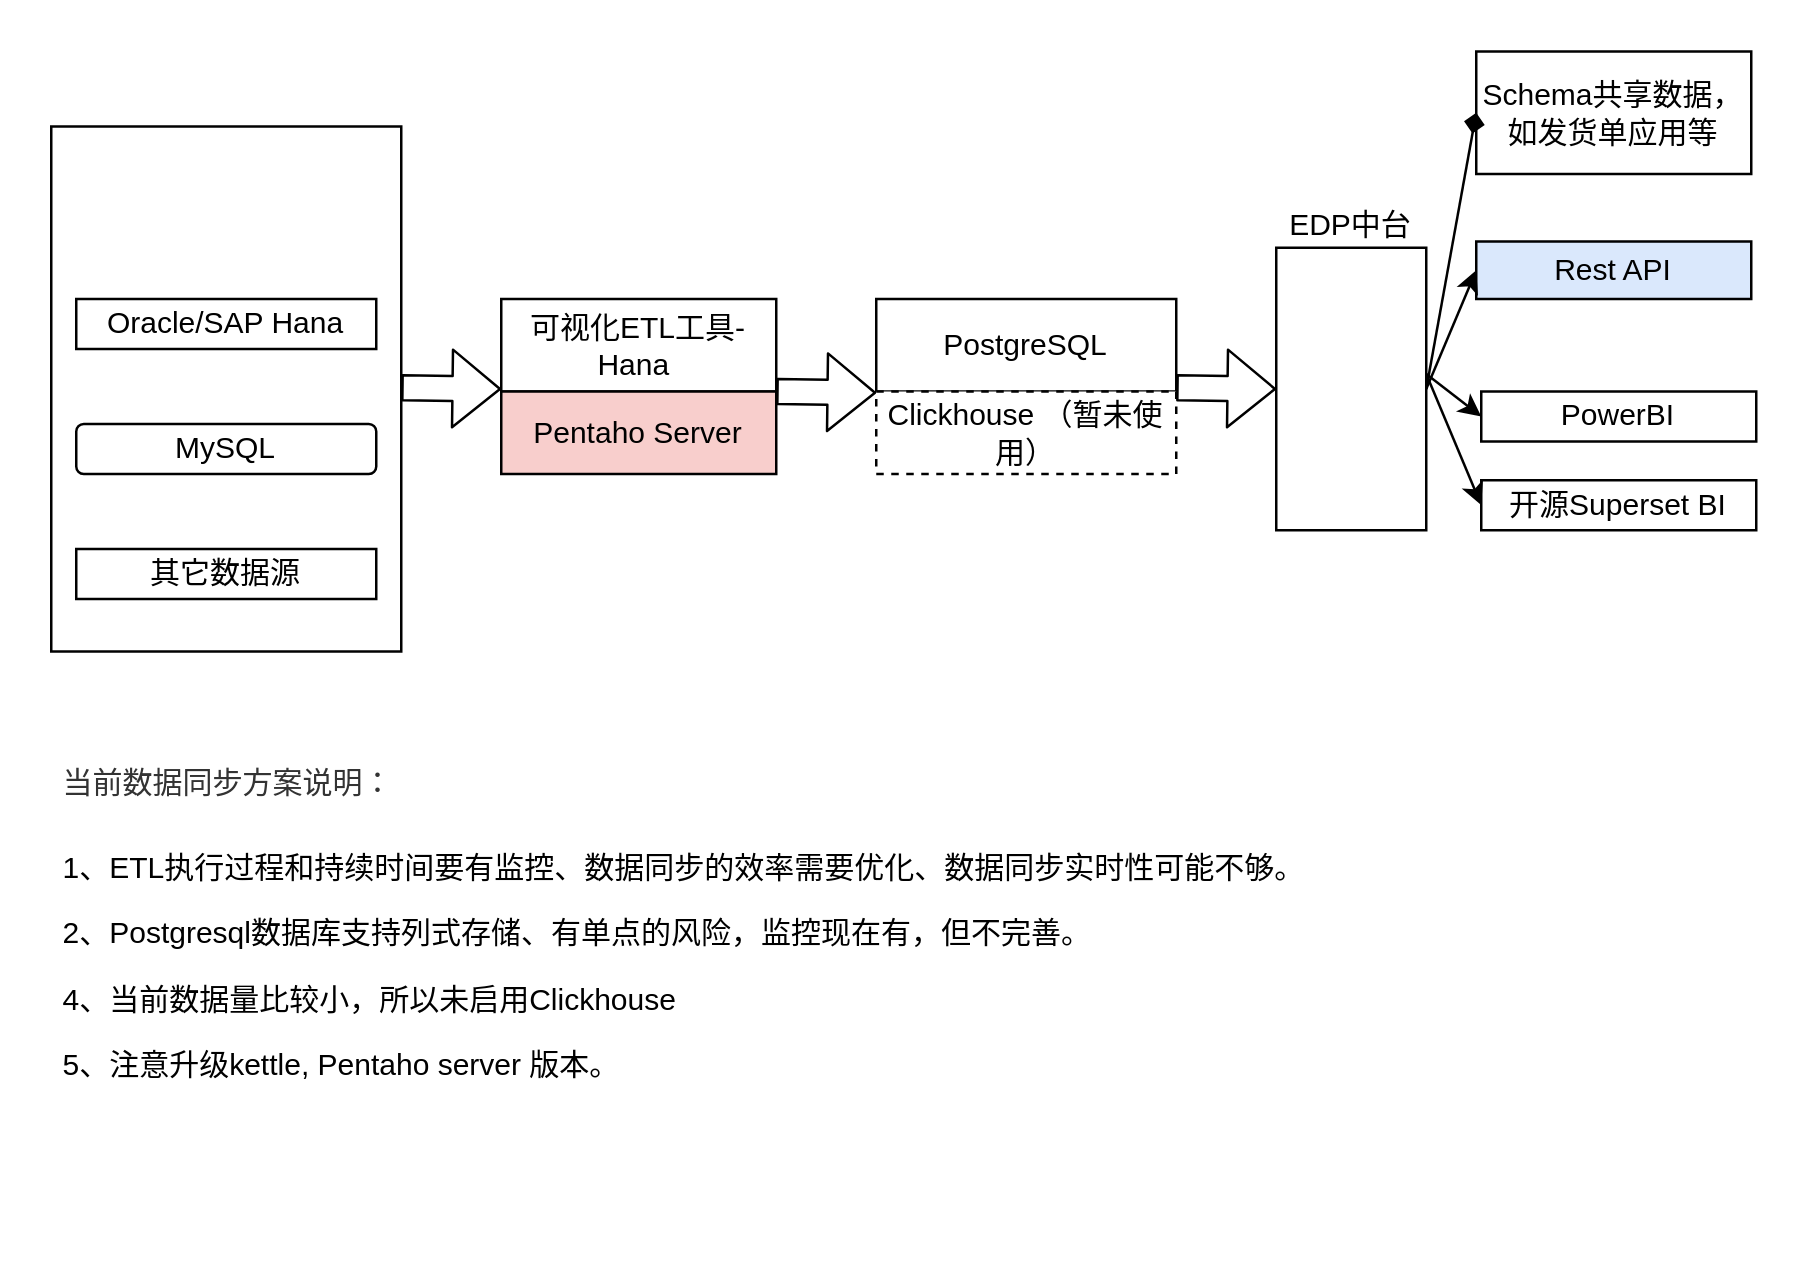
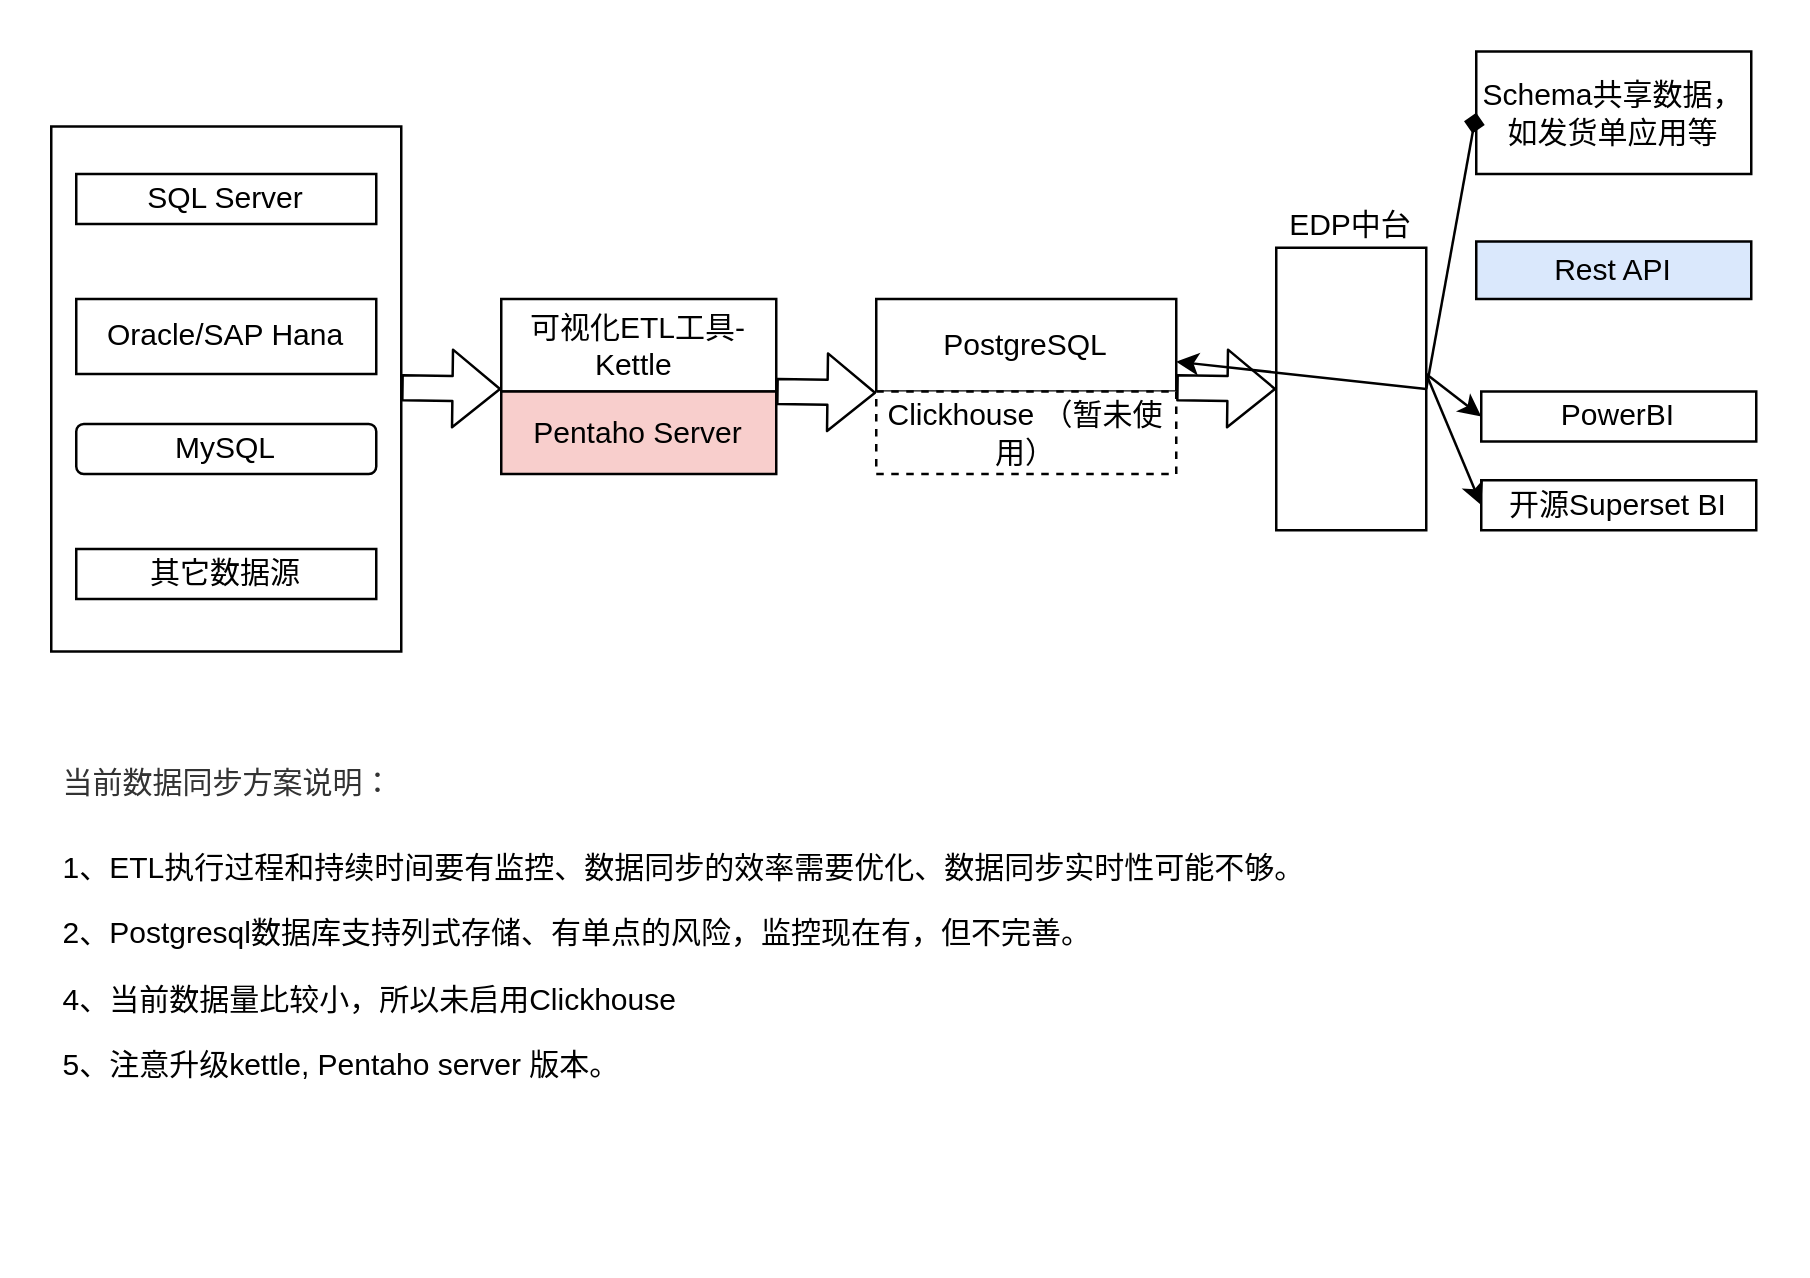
none -> (226, 199)
(226, 324) -> (226, 336)
(1451, 329) -> (1344, 380)
(639, 346) -> (639, 346)
